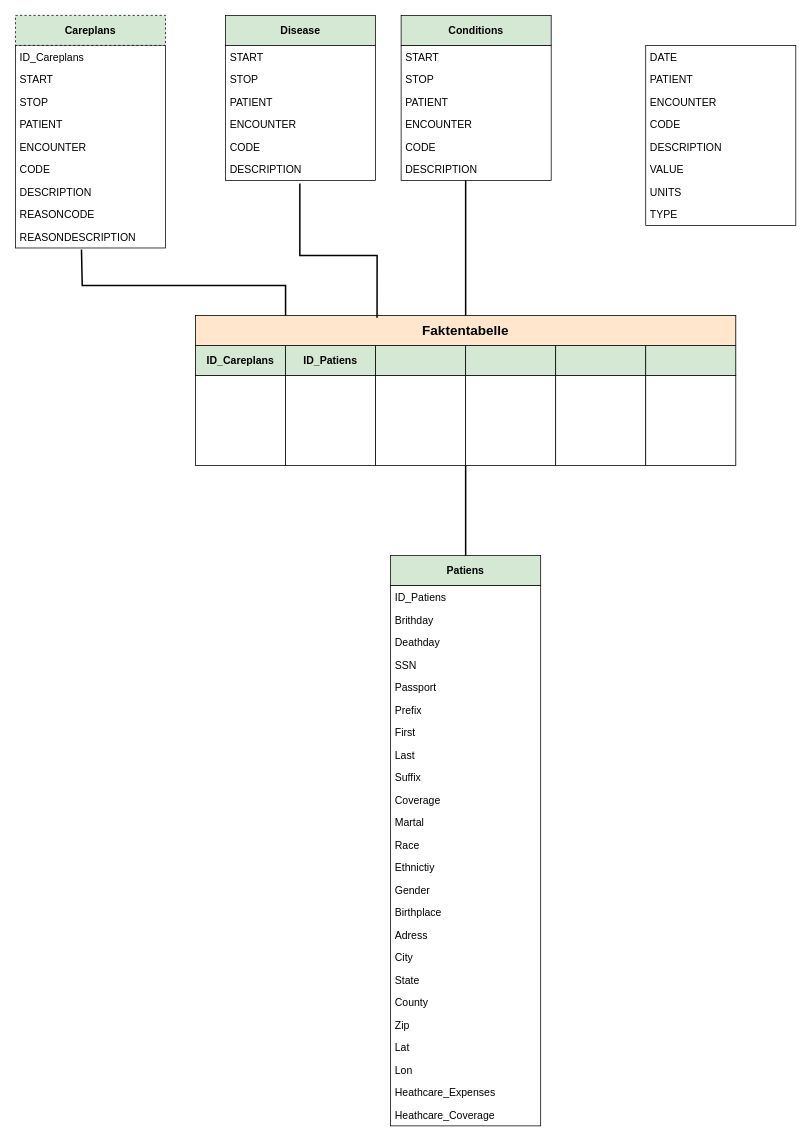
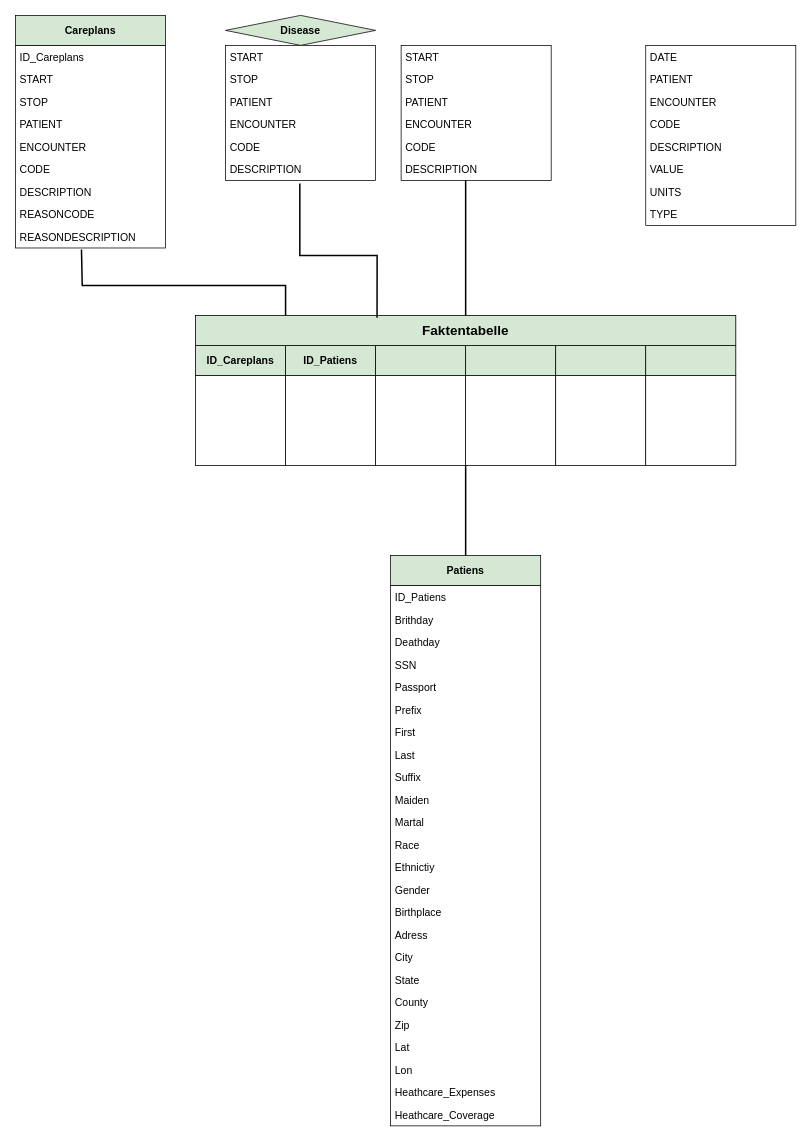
(90, 30) -> (90, 30)
(300, 30) -> (300, 30)
(476, 30) -> none
(465, 330) -> (465, 330)
(418, 800) -> (411, 800)
